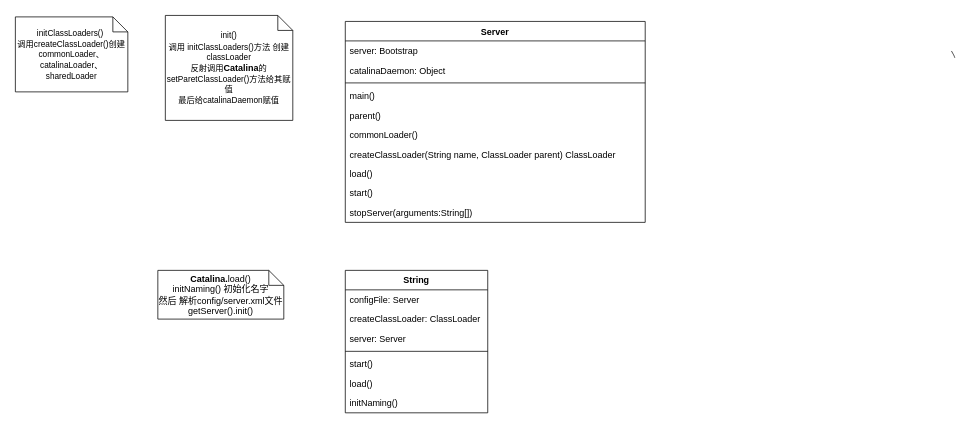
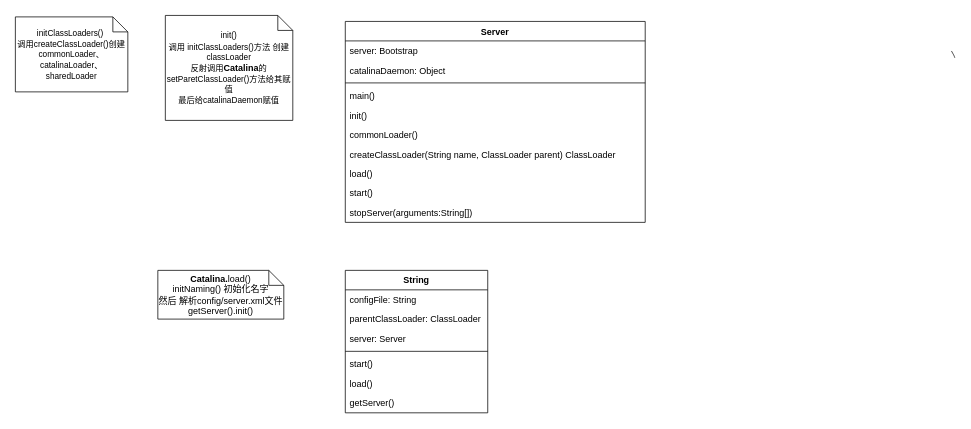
(370, 116) -> (362, 116)
(390, 300) -> (389, 300)
(420, 320) -> (420, 320)
(376, 404) -> (377, 404)
